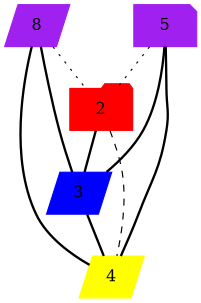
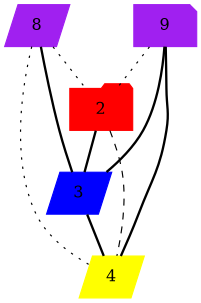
(165, 26) -> (165, 26)
(23, 168) -> (23, 168)
